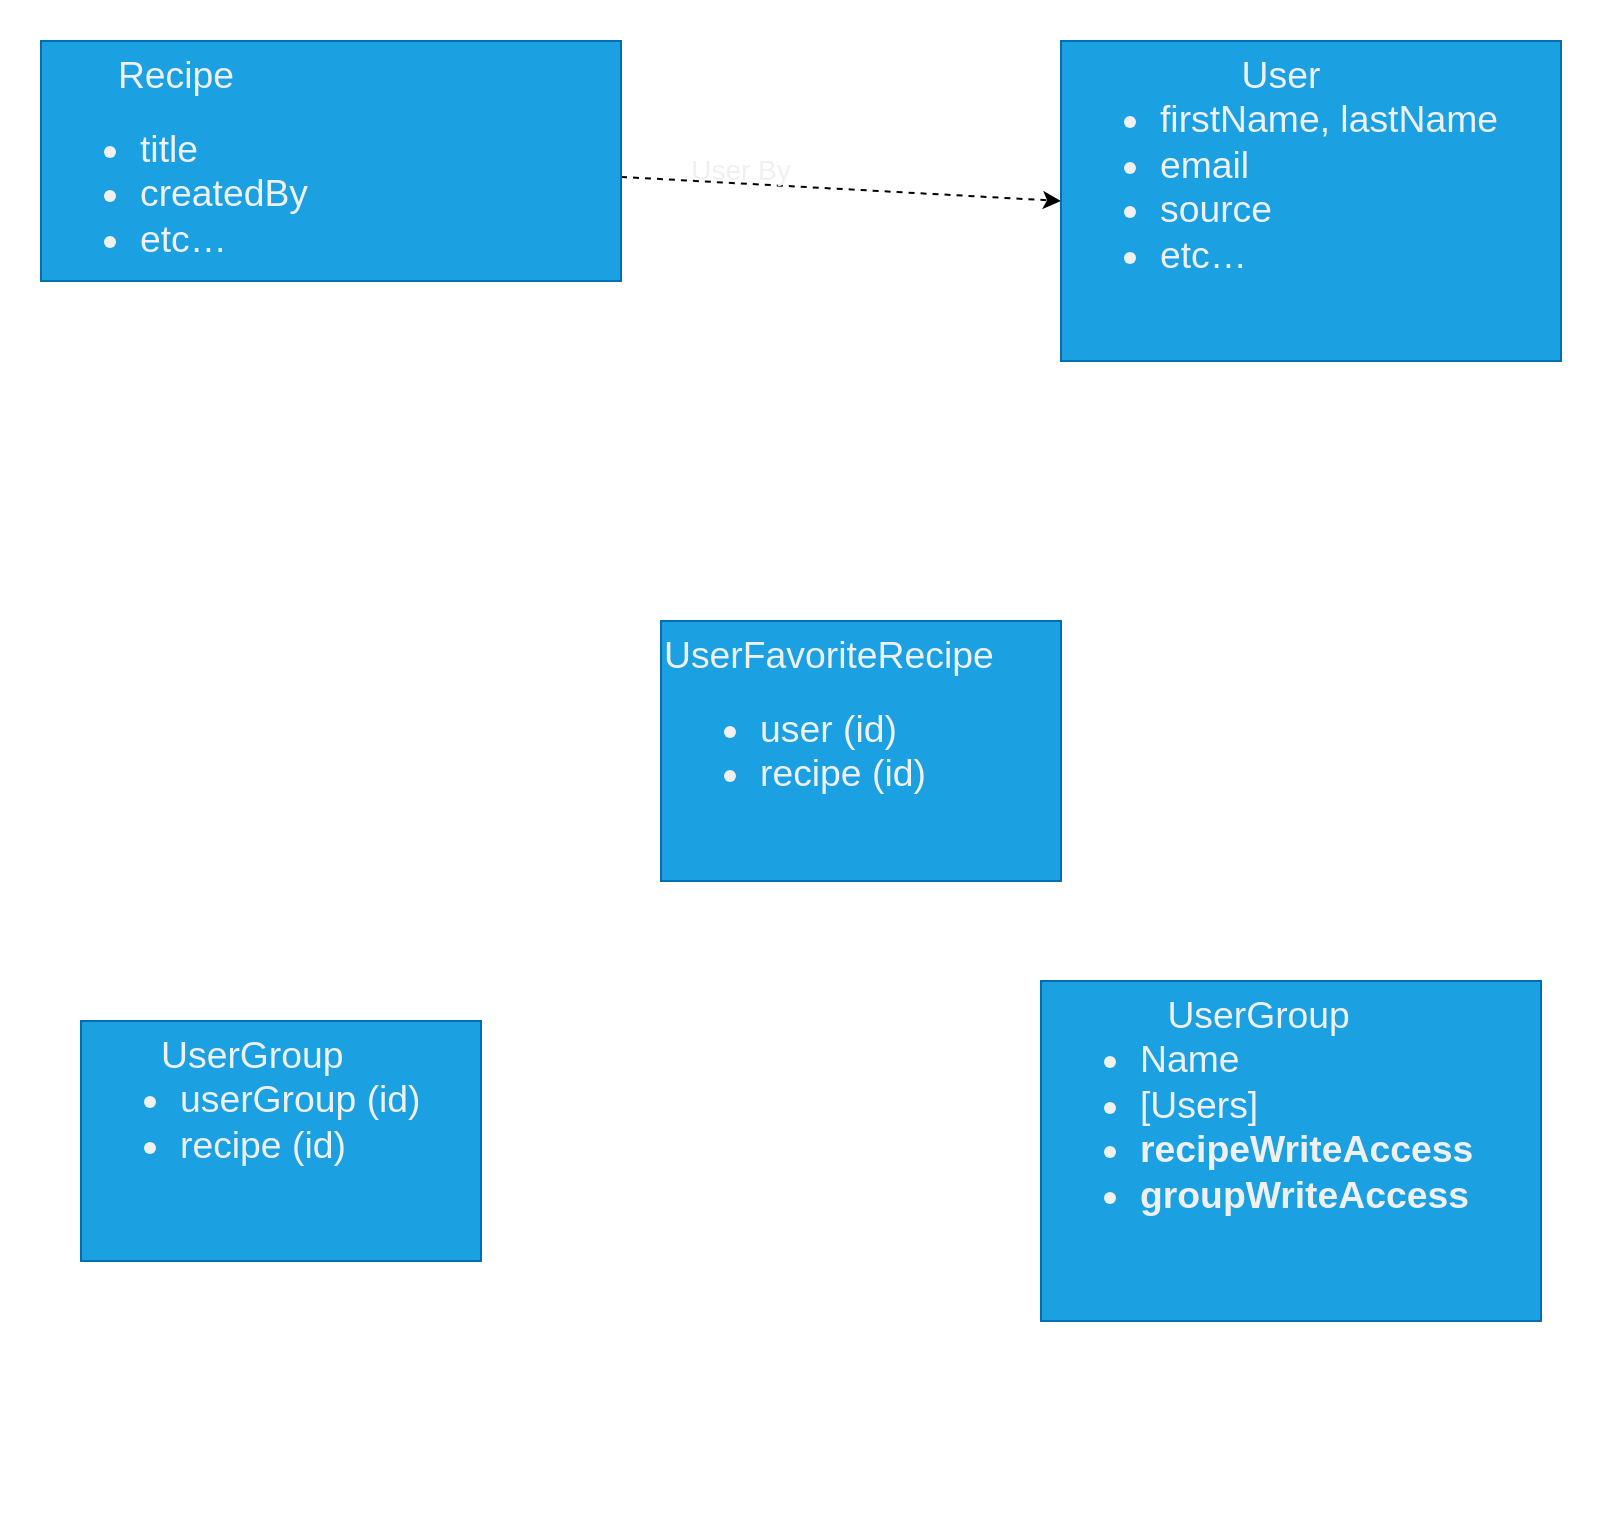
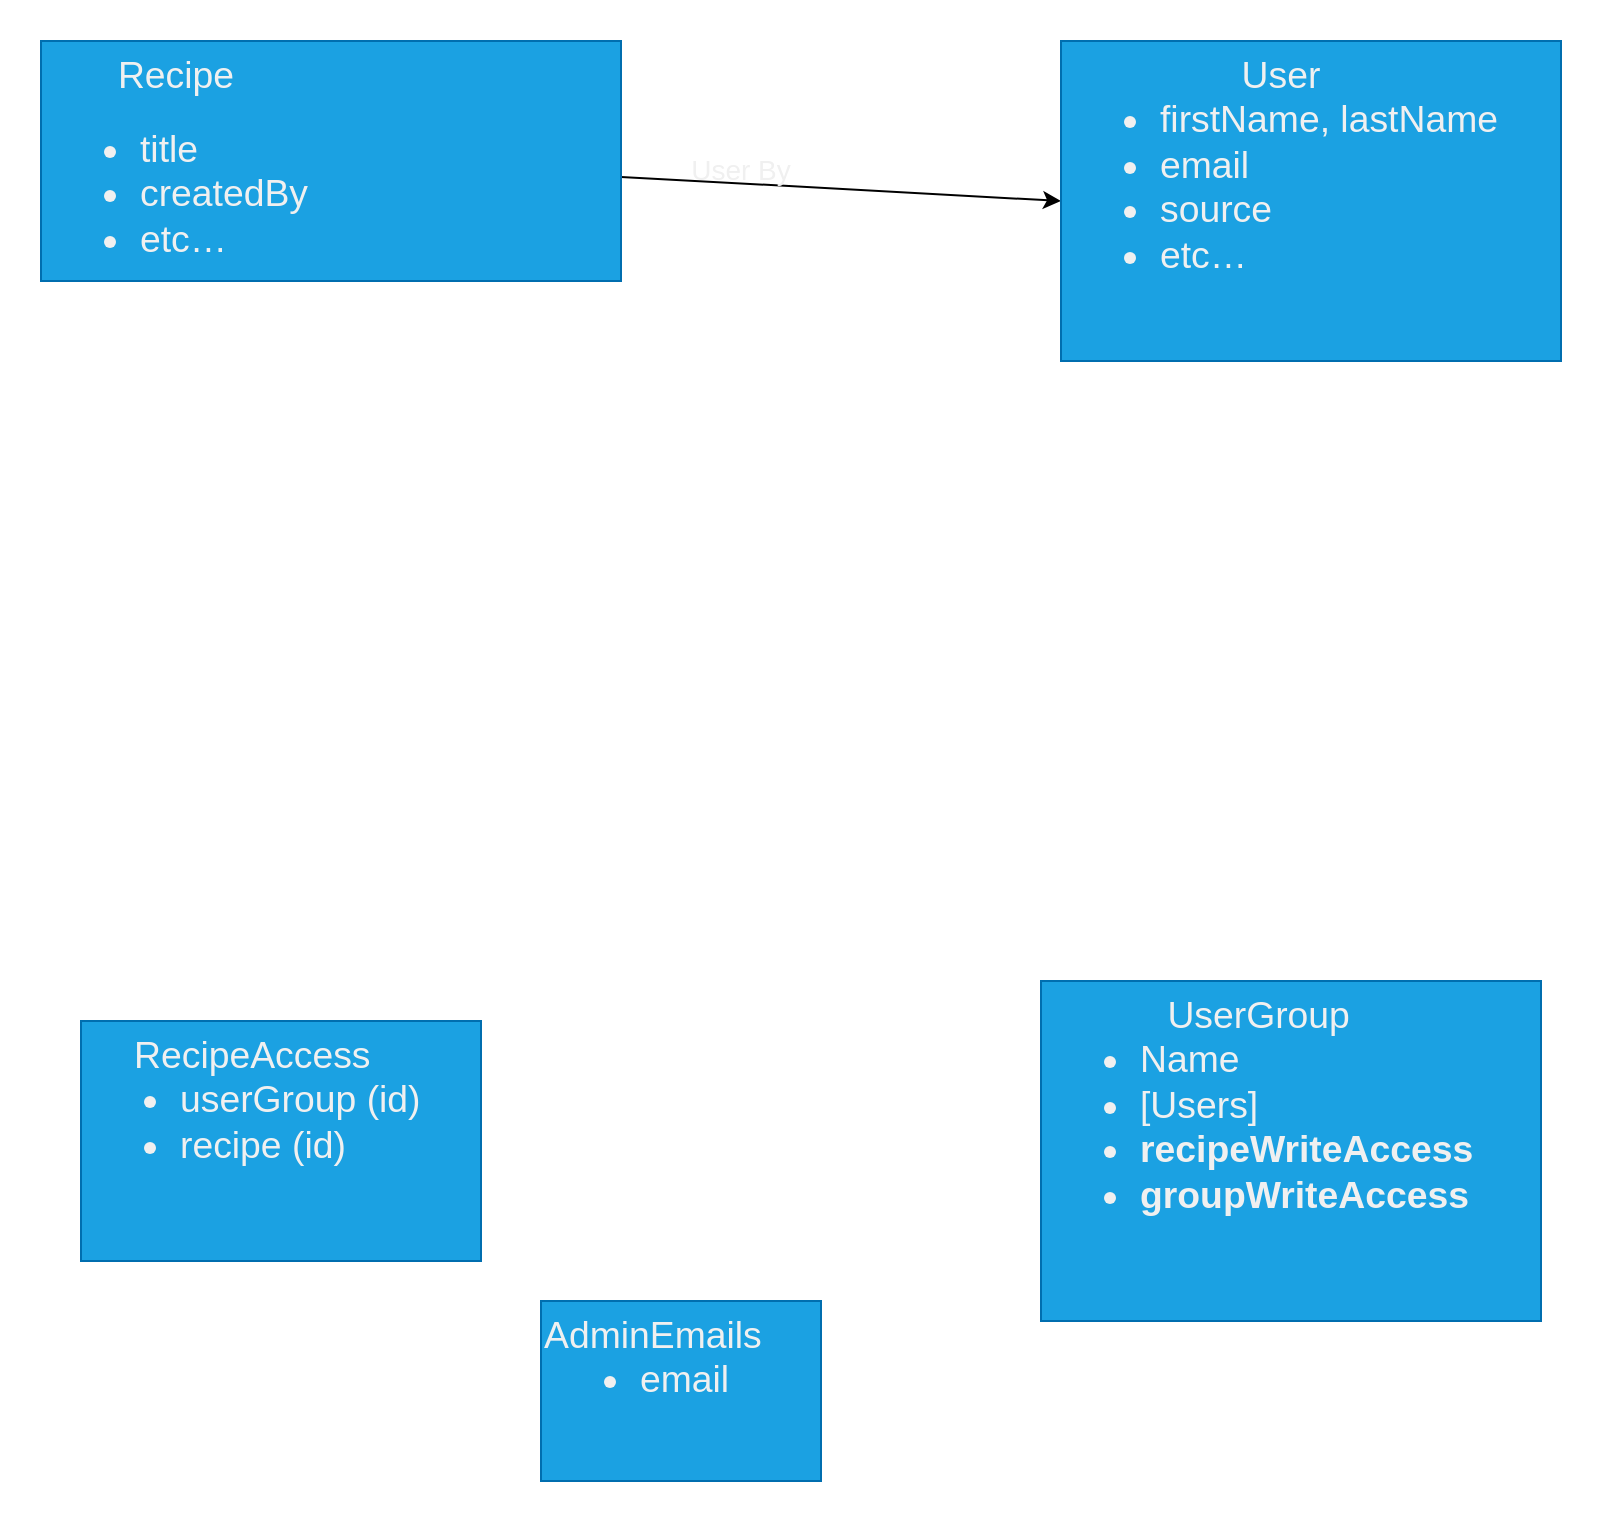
(836, 189) -> (836, 189)
(861, 751) -> none
(173, 1078) -> (173, 1078)
none -> (681, 1391)
